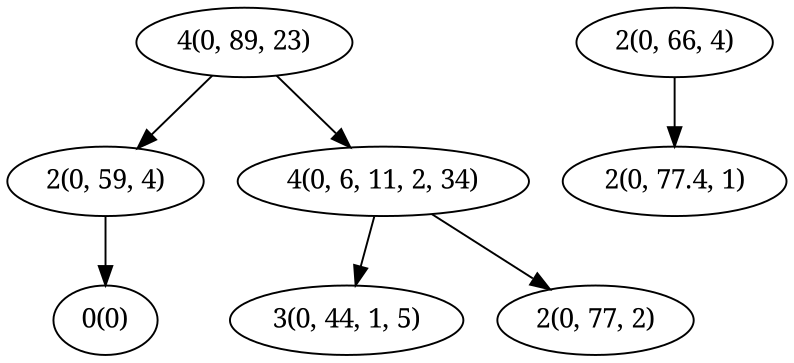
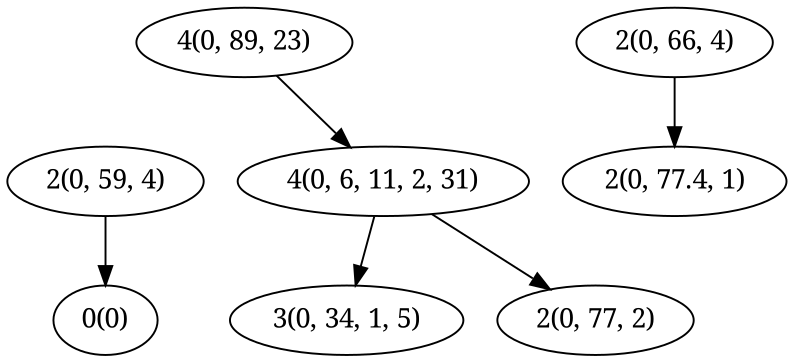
(182, 105) -> none
(383, 181) -> (383, 181)
(347, 320) -> (347, 320)
